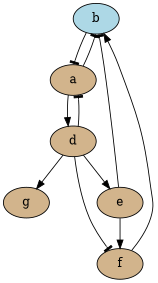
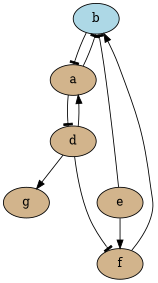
(67, 108) -> (67, 108)
(79, 113) -> (79, 113)
(94, 169) -> none
